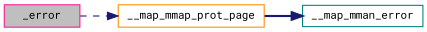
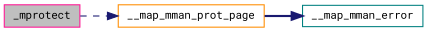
(42, 16) -> (42, 16)
(191, 16) -> (191, 16)
